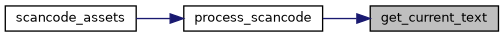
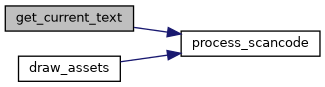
(71, 19) -> (69, 69)
(340, 19) -> (151, 30)
